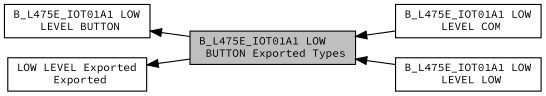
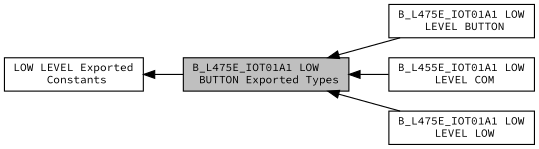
(468, 21) -> (462, 74)
(176, 35) -> (369, 46)
(77, 74) -> (74, 74)
